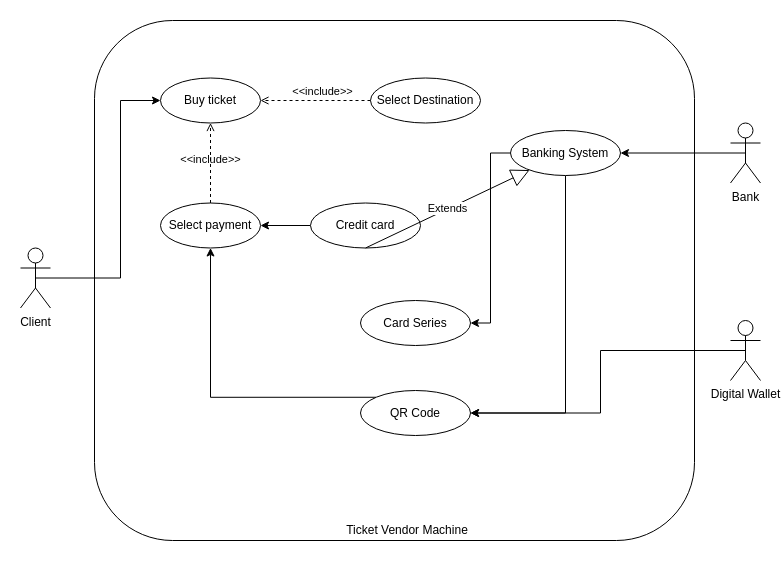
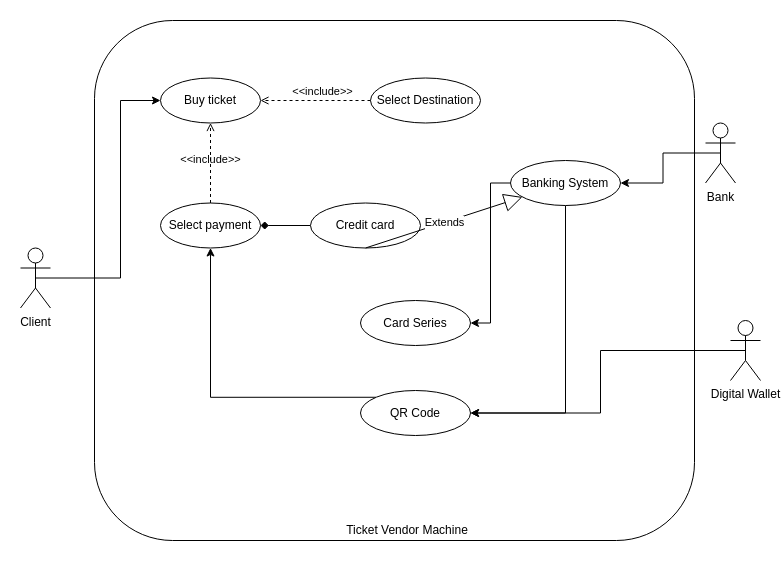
(566, 153) -> (566, 183)
(746, 153) -> (721, 153)
(269, 226) -> (269, 226)
